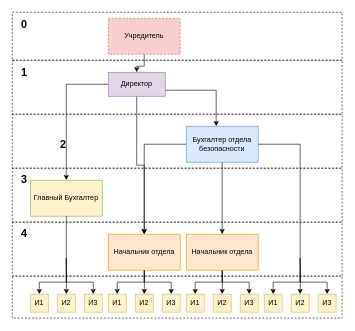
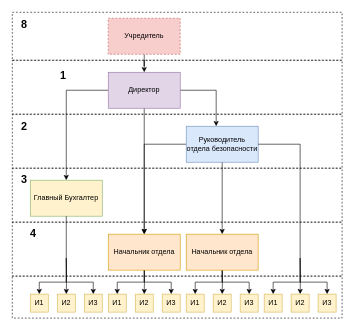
(24, 24) -> (24, 24)
(24, 72) -> (63, 75)
(137, 84) -> (144, 90)
(63, 144) -> (24, 126)
(222, 144) -> (222, 144)
(24, 234) -> (33, 234)
